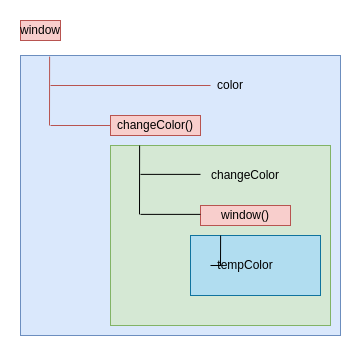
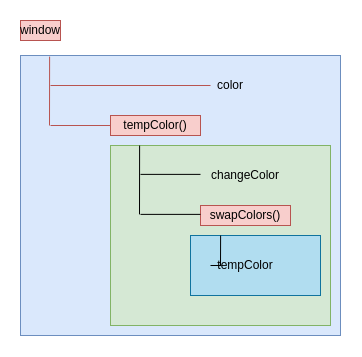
(156, 126) -> (156, 126)
(246, 216) -> (246, 216)
